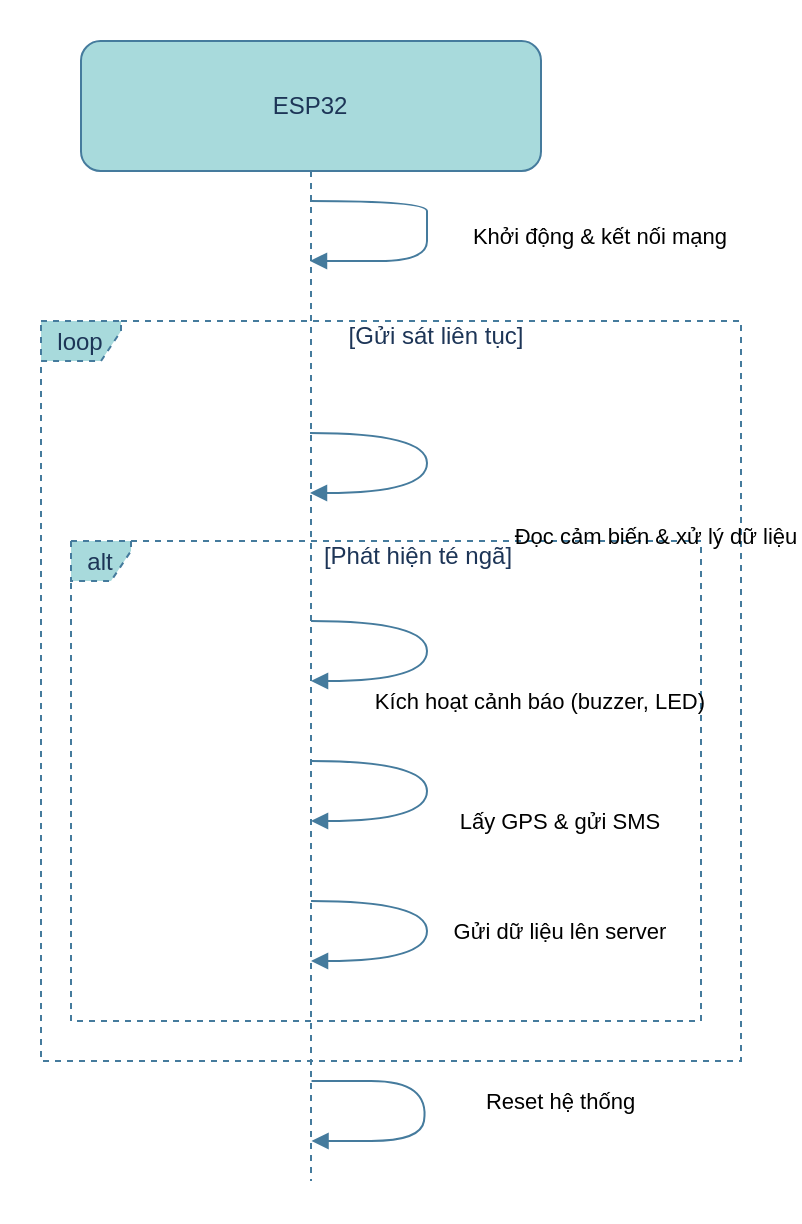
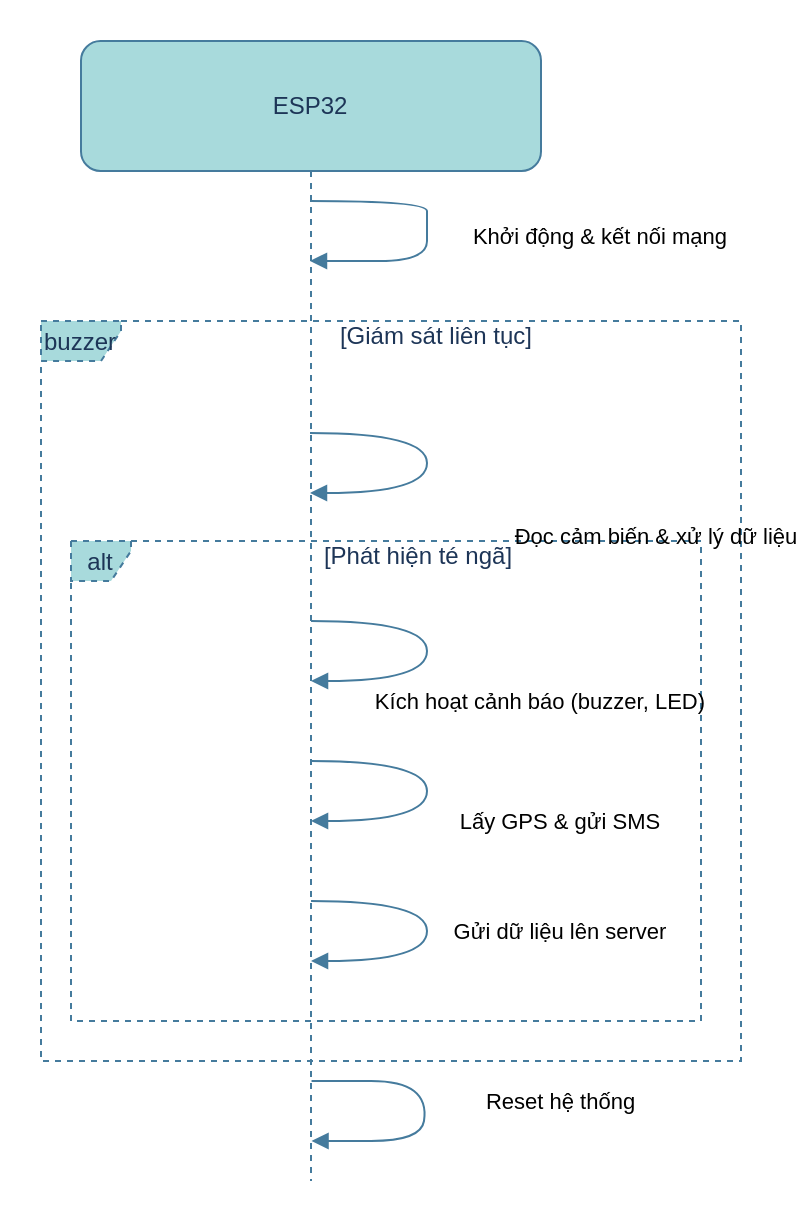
(437, 337) -> (437, 337)
(80, 342) -> (80, 342)
